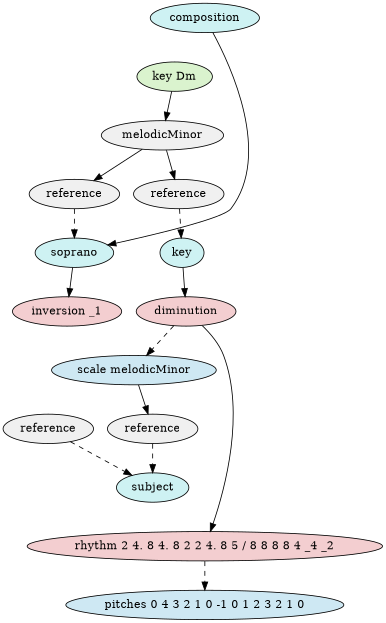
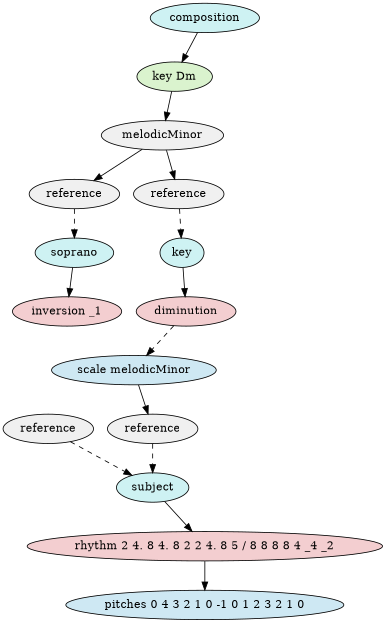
(244, 179) -> (192, 44)
(233, 422) -> (176, 513)
(205, 572) -> (205, 572)
